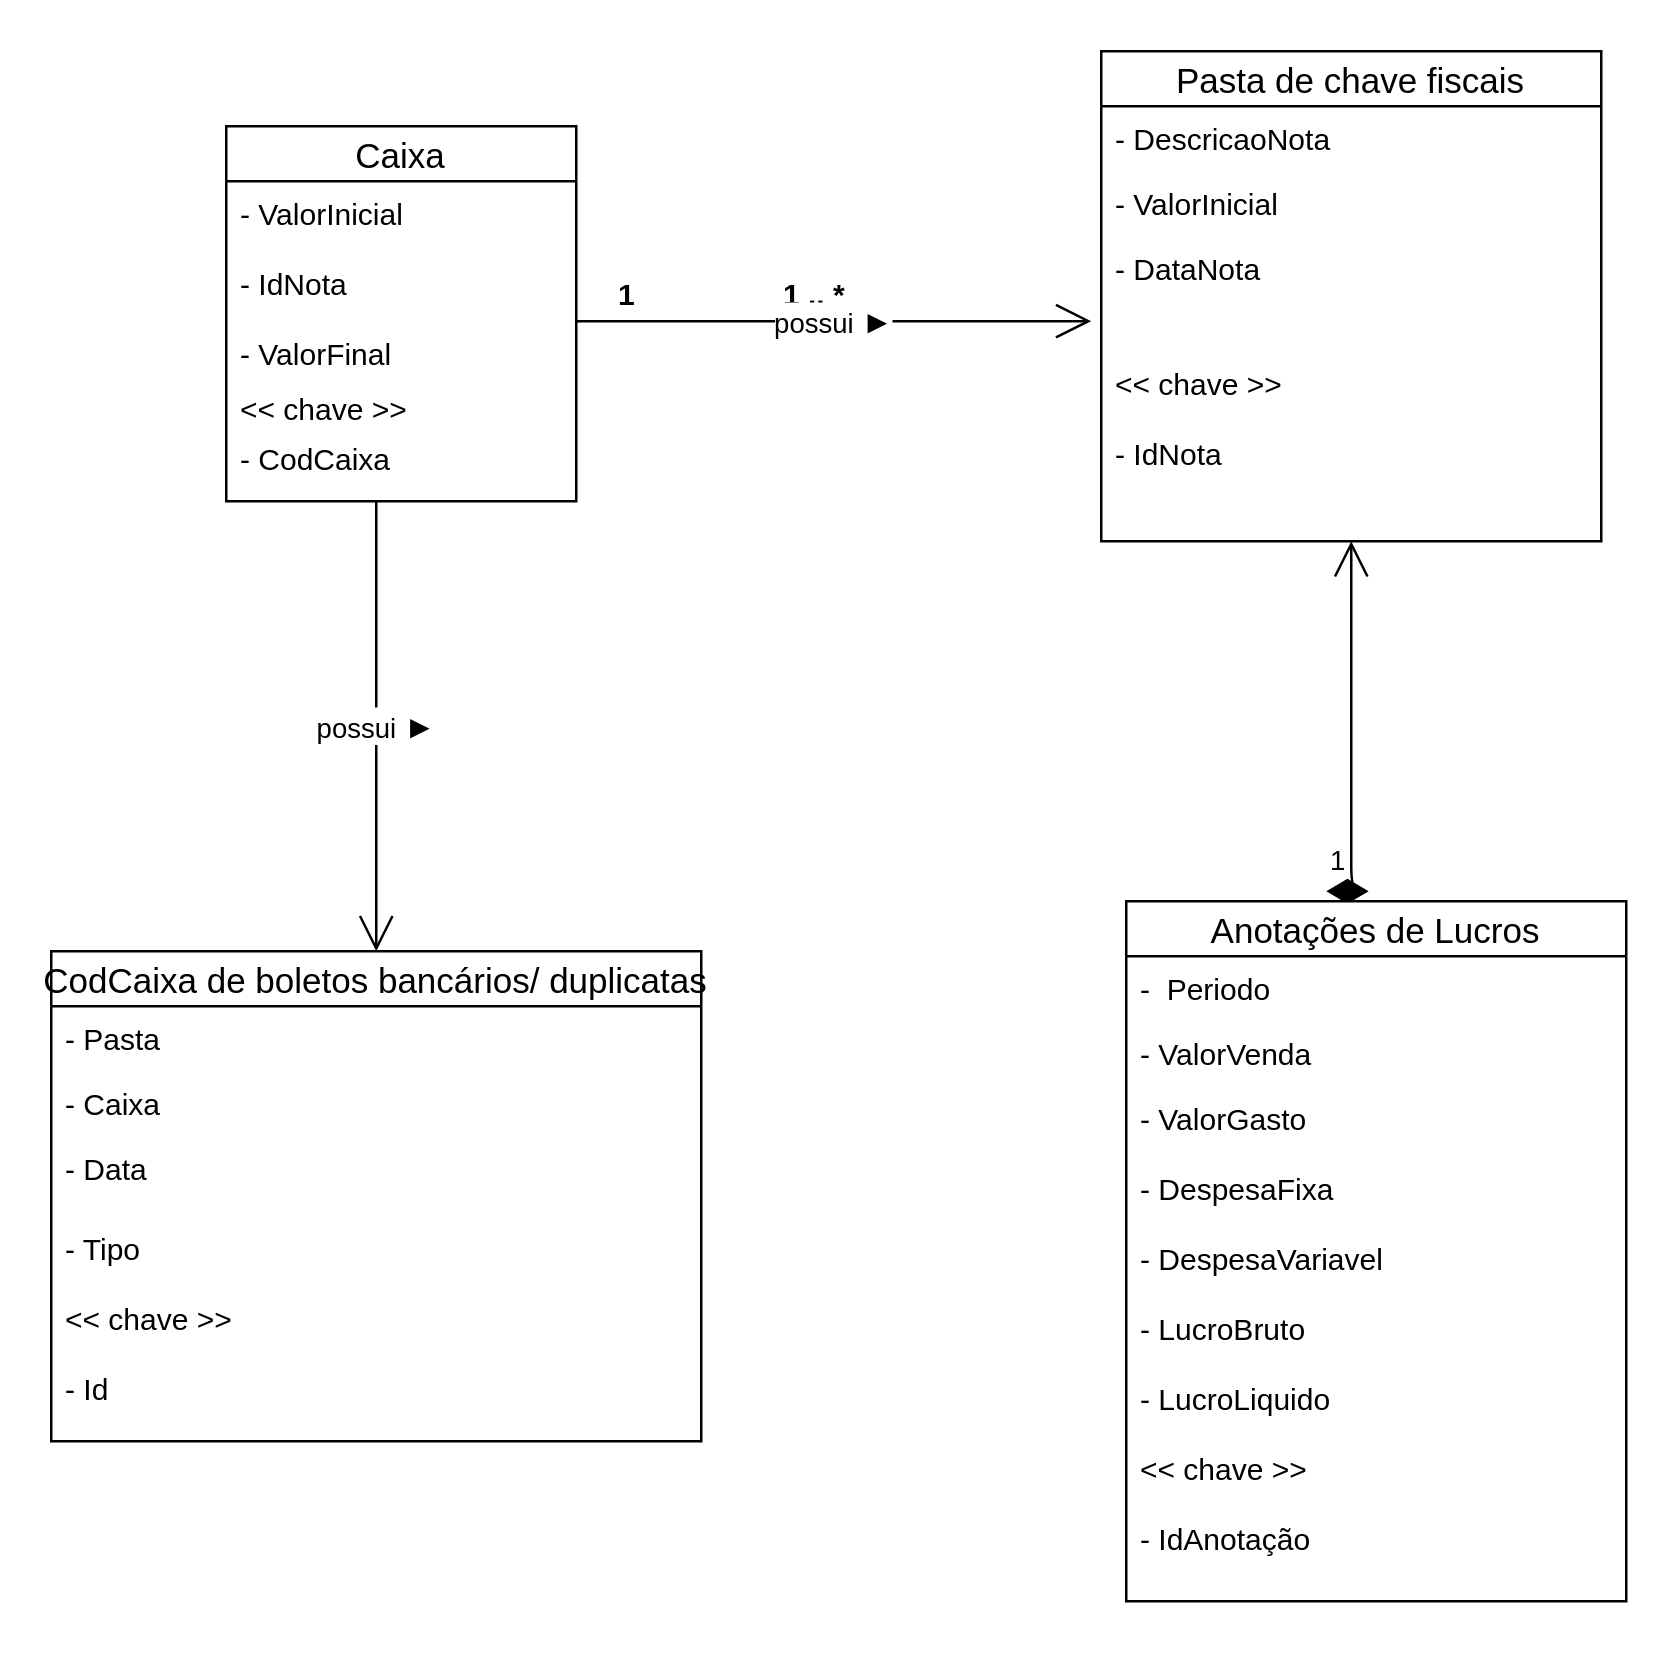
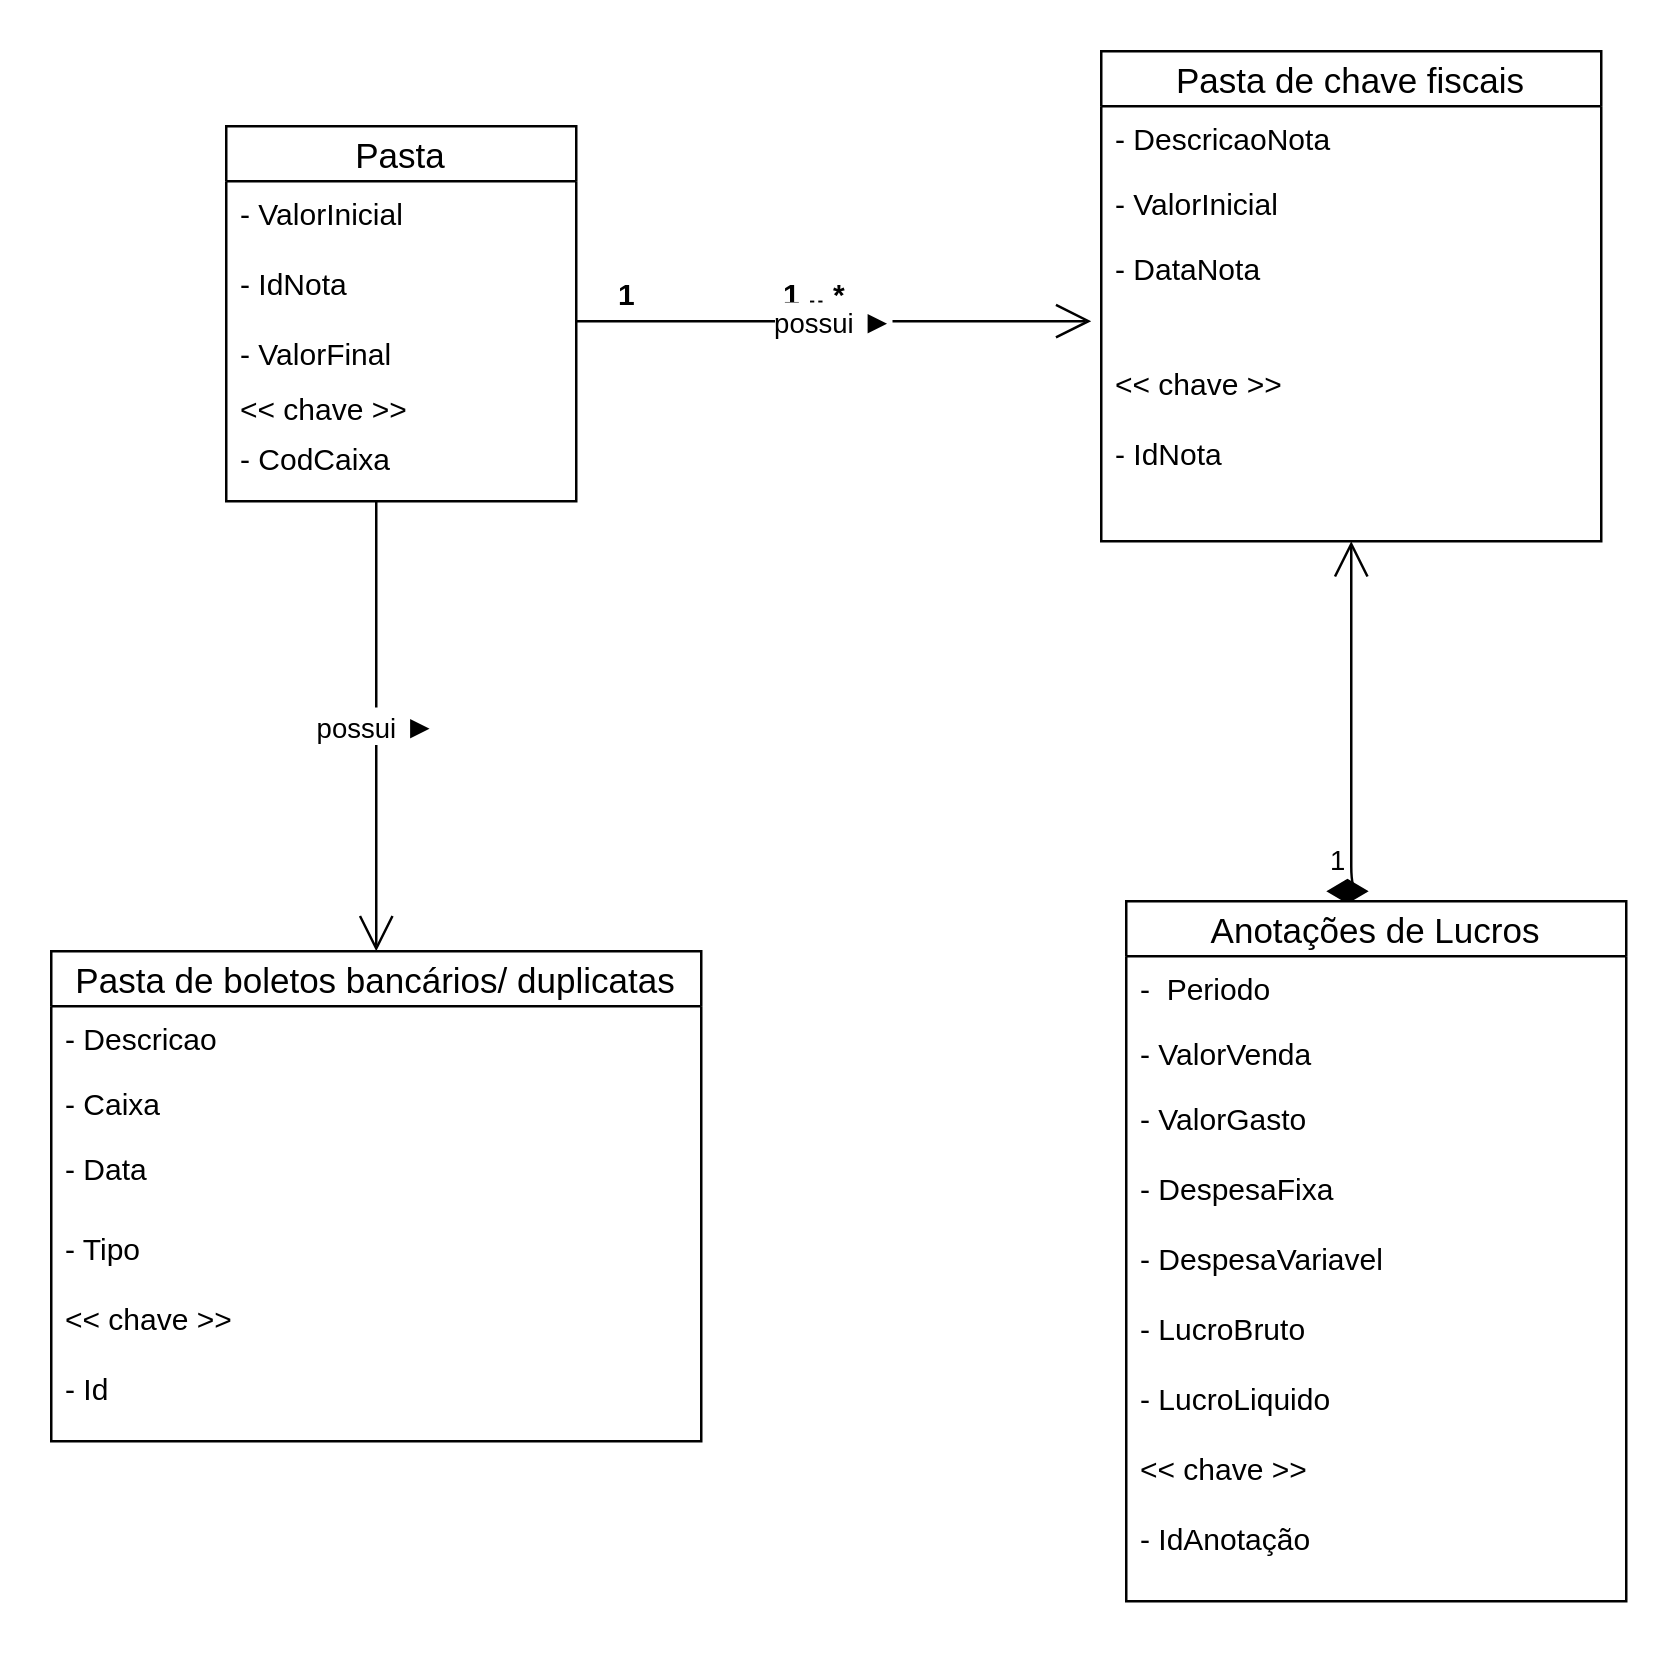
(400, 156) -> (400, 156)
(375, 981) -> (375, 981)
(120, 1040) -> (150, 1040)
